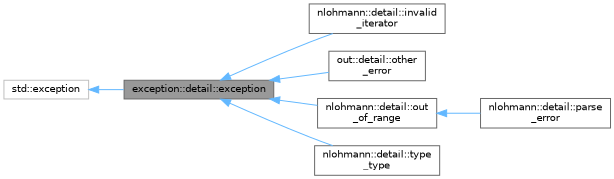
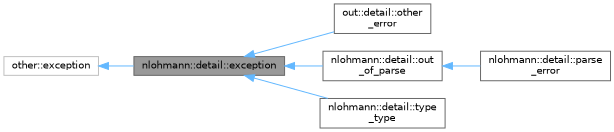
(377, 19) -> none
(46, 90) -> (51, 66)
(199, 90) -> (209, 66)
(377, 113) -> (383, 66)
